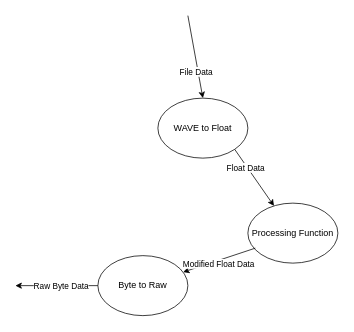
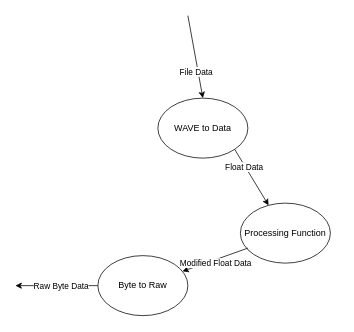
(203, 128) -> (203, 128)
(293, 233) -> (285, 233)
